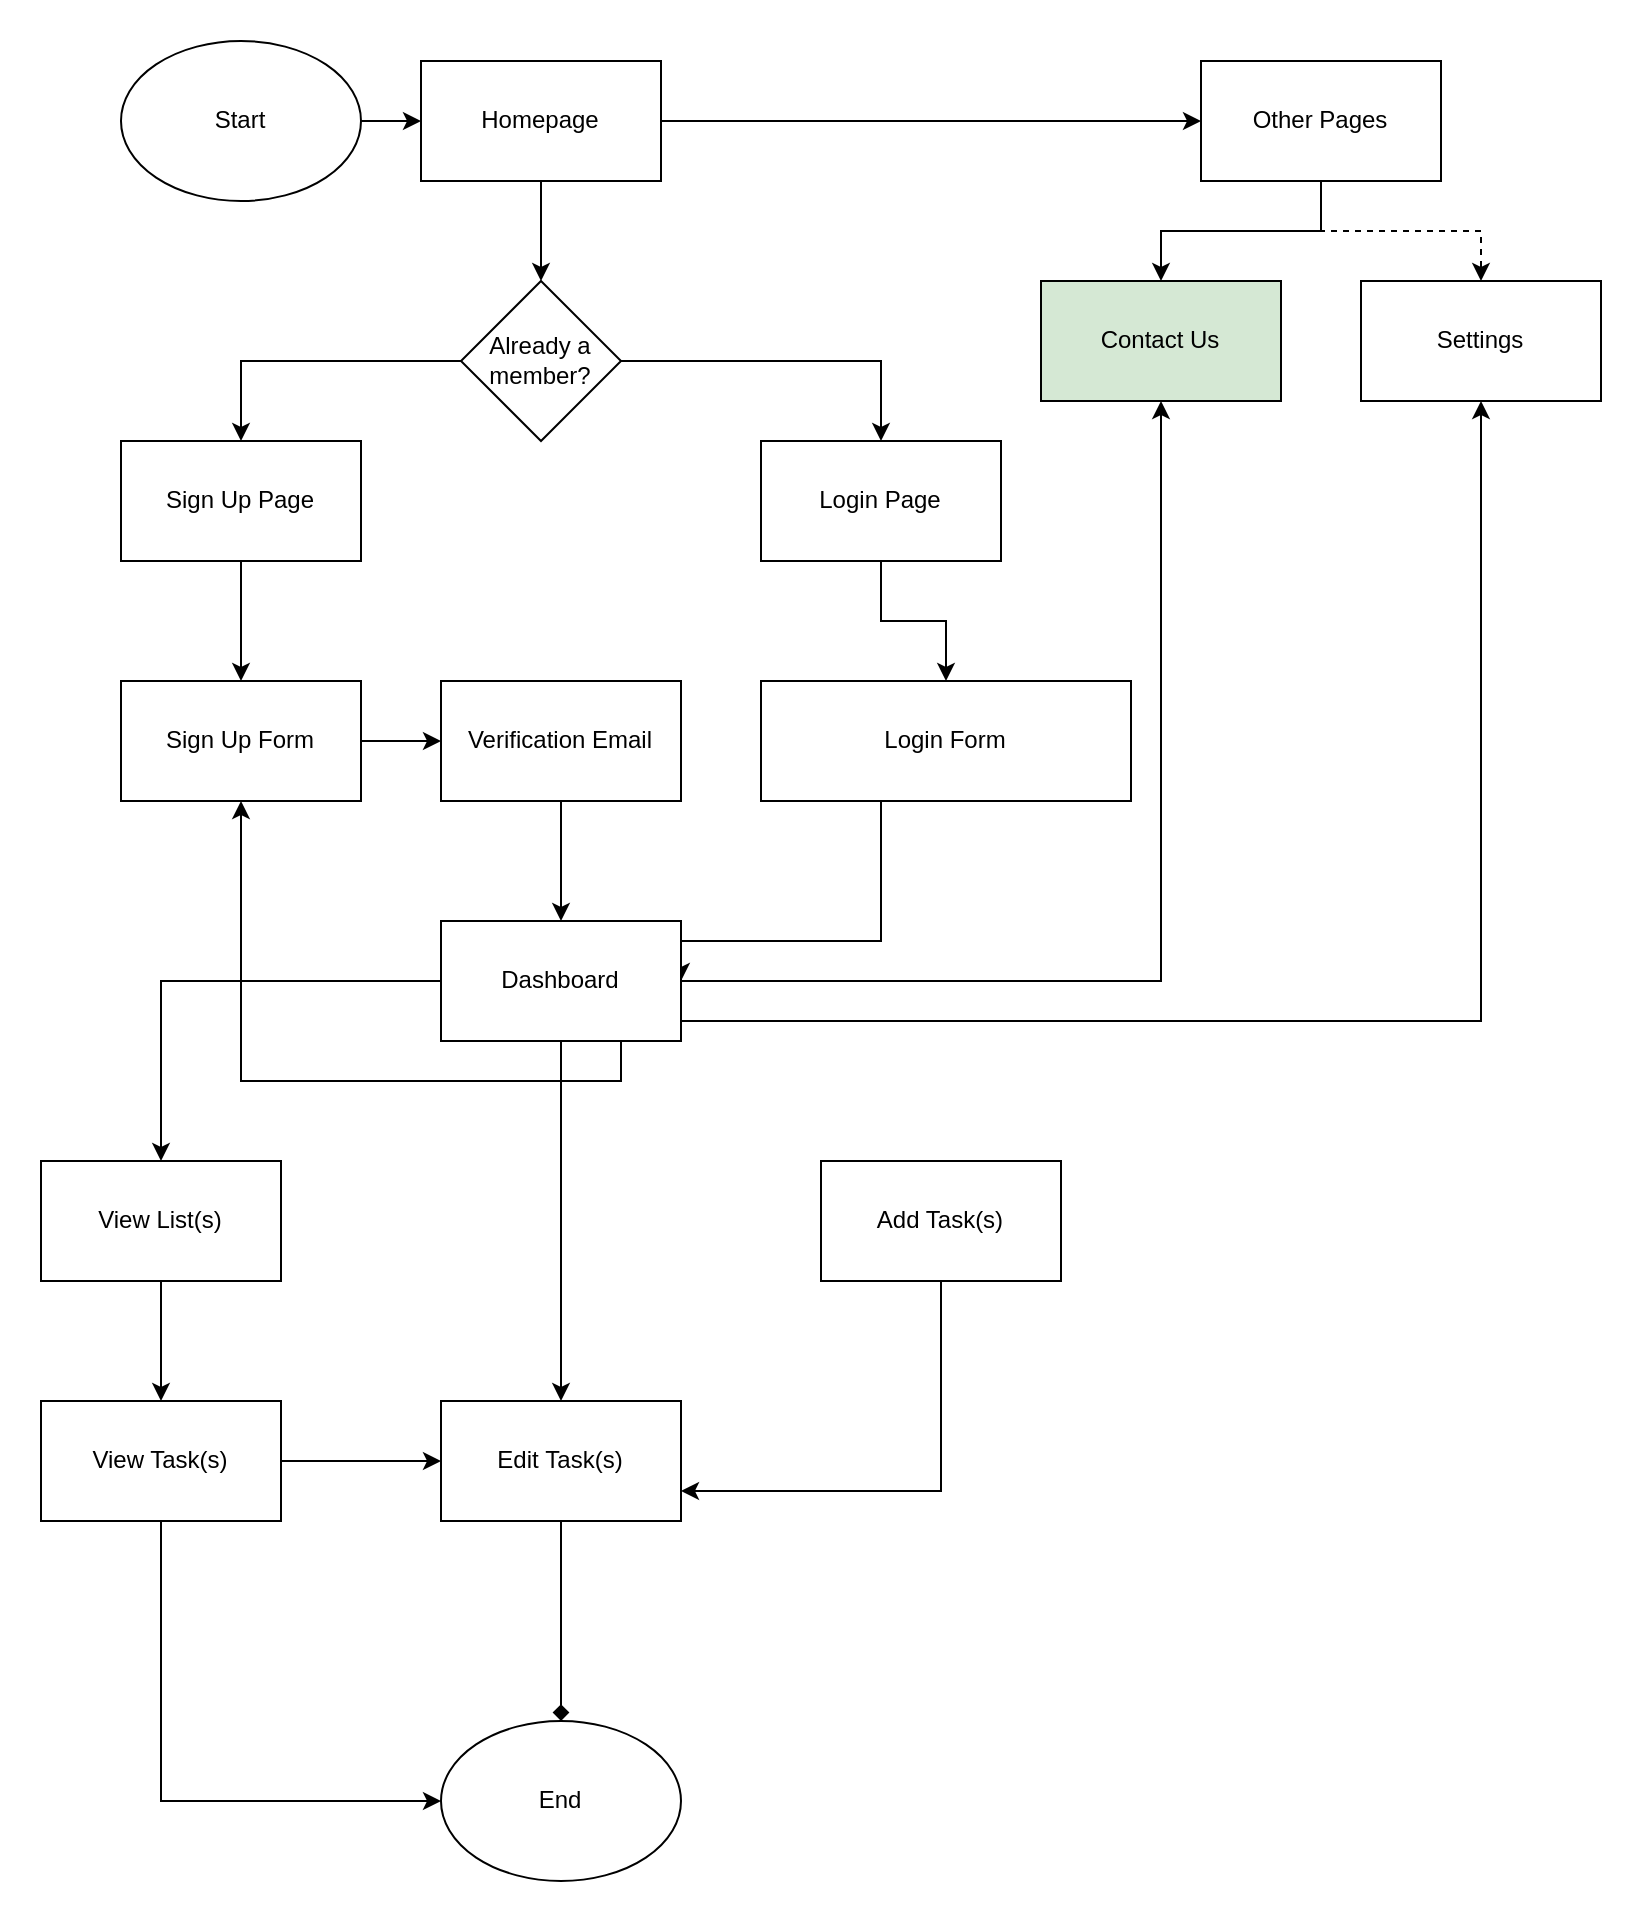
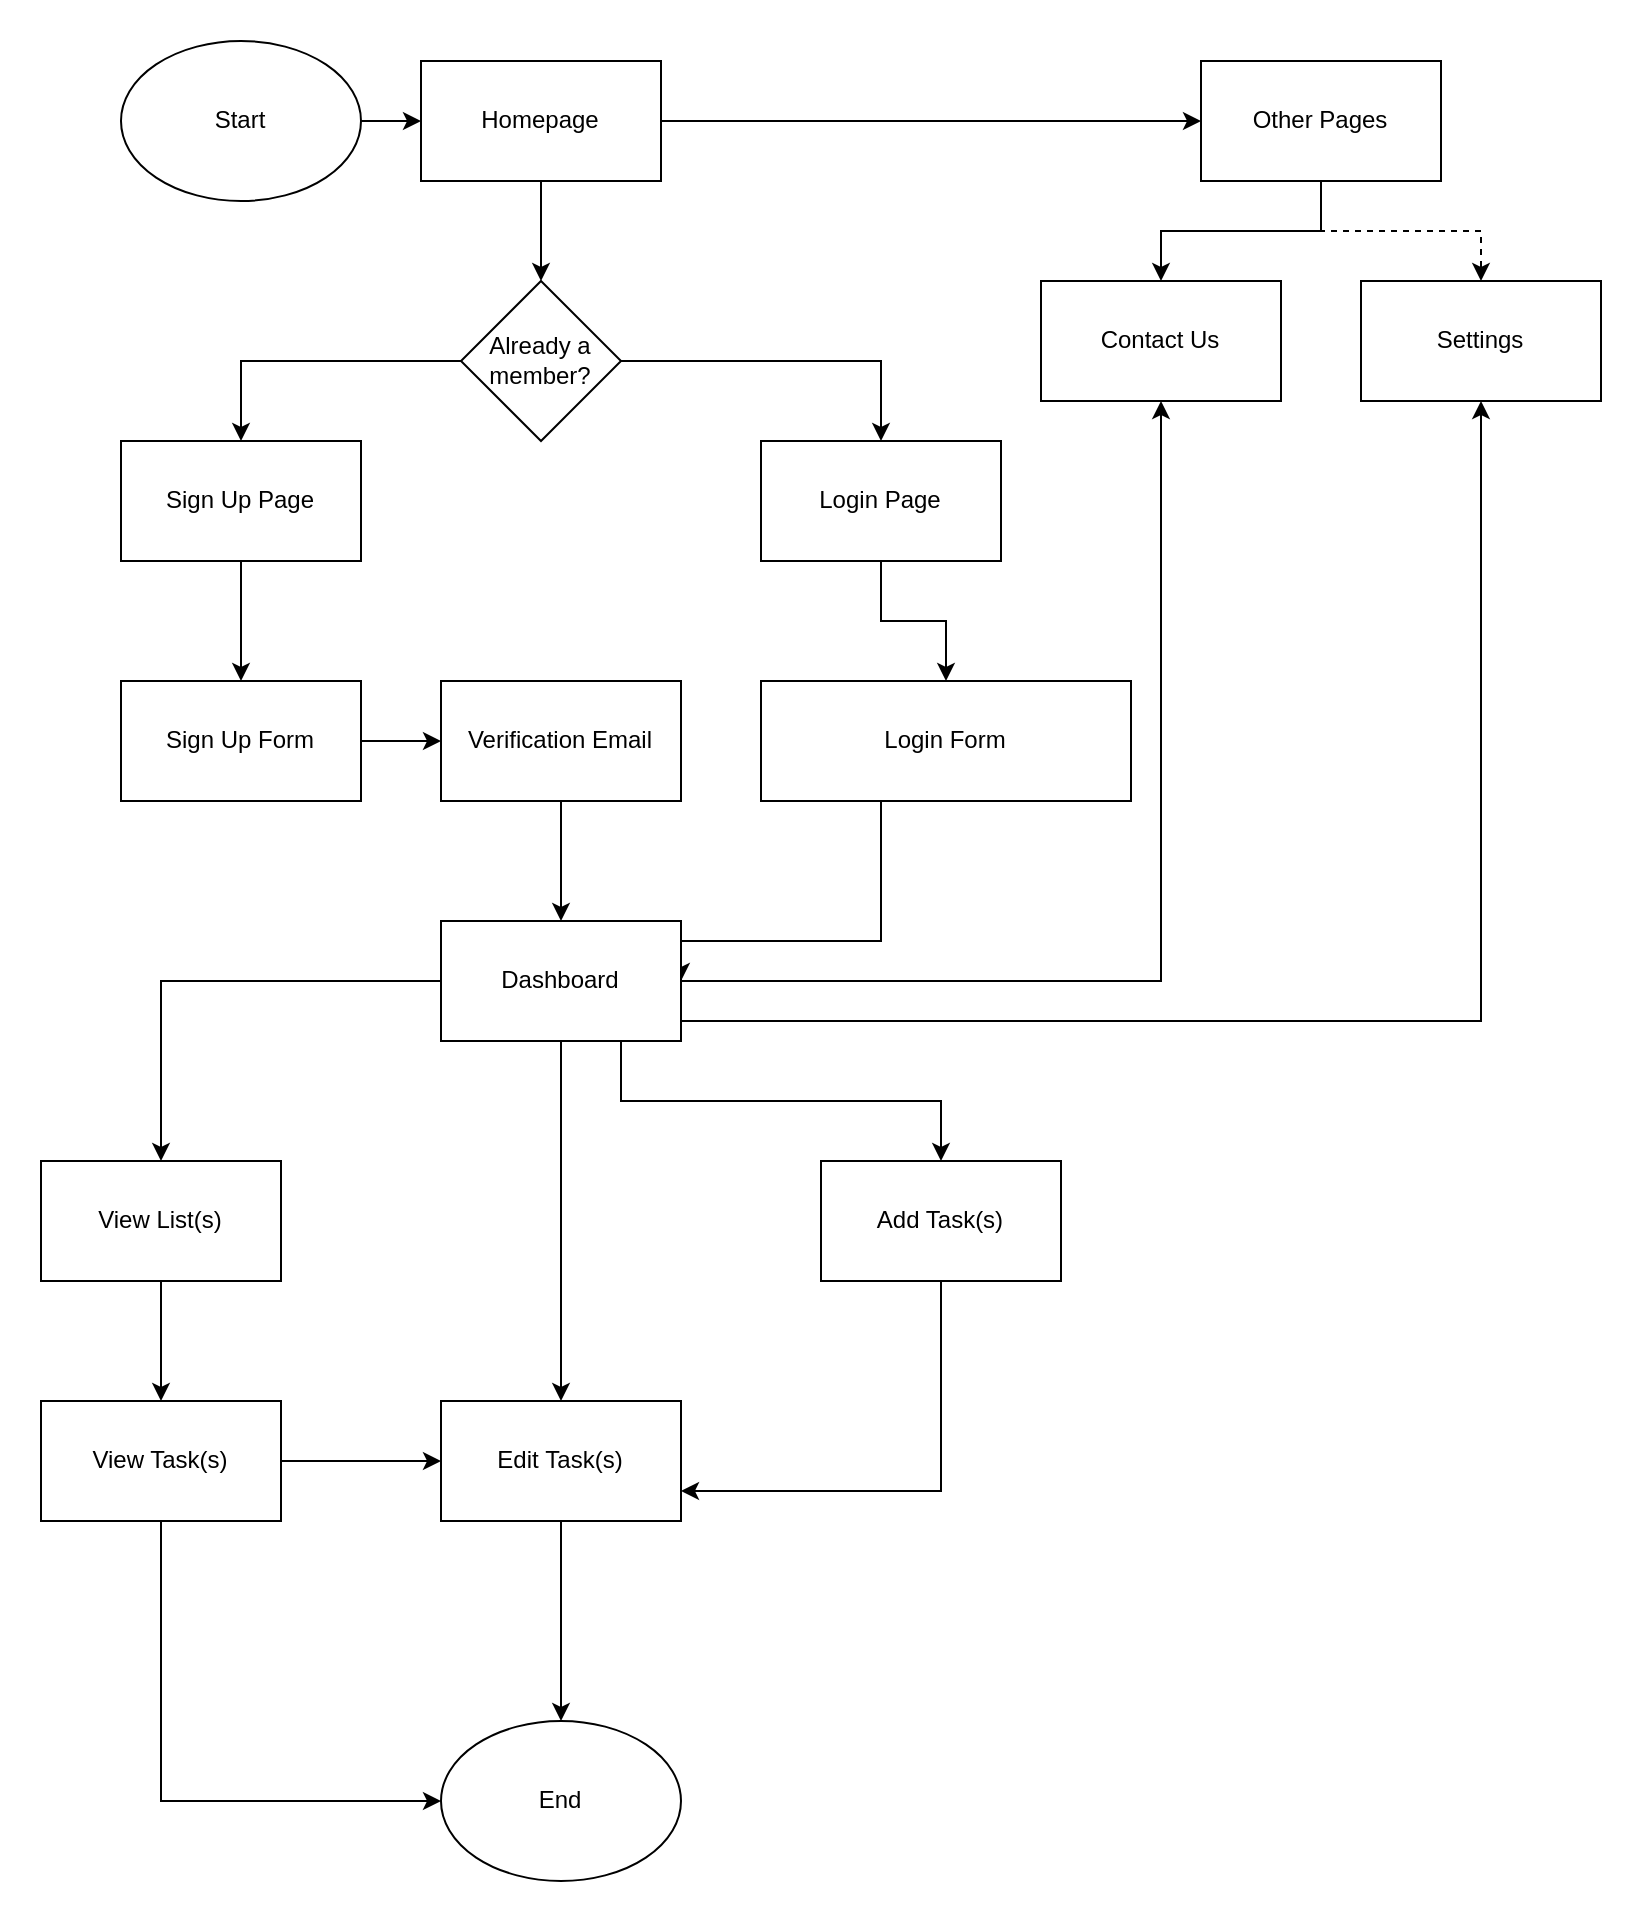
(1161, 341) -> (1161, 341)
(299, 1081) -> (793, 1101)
(561, 1705) -> (561, 1706)
